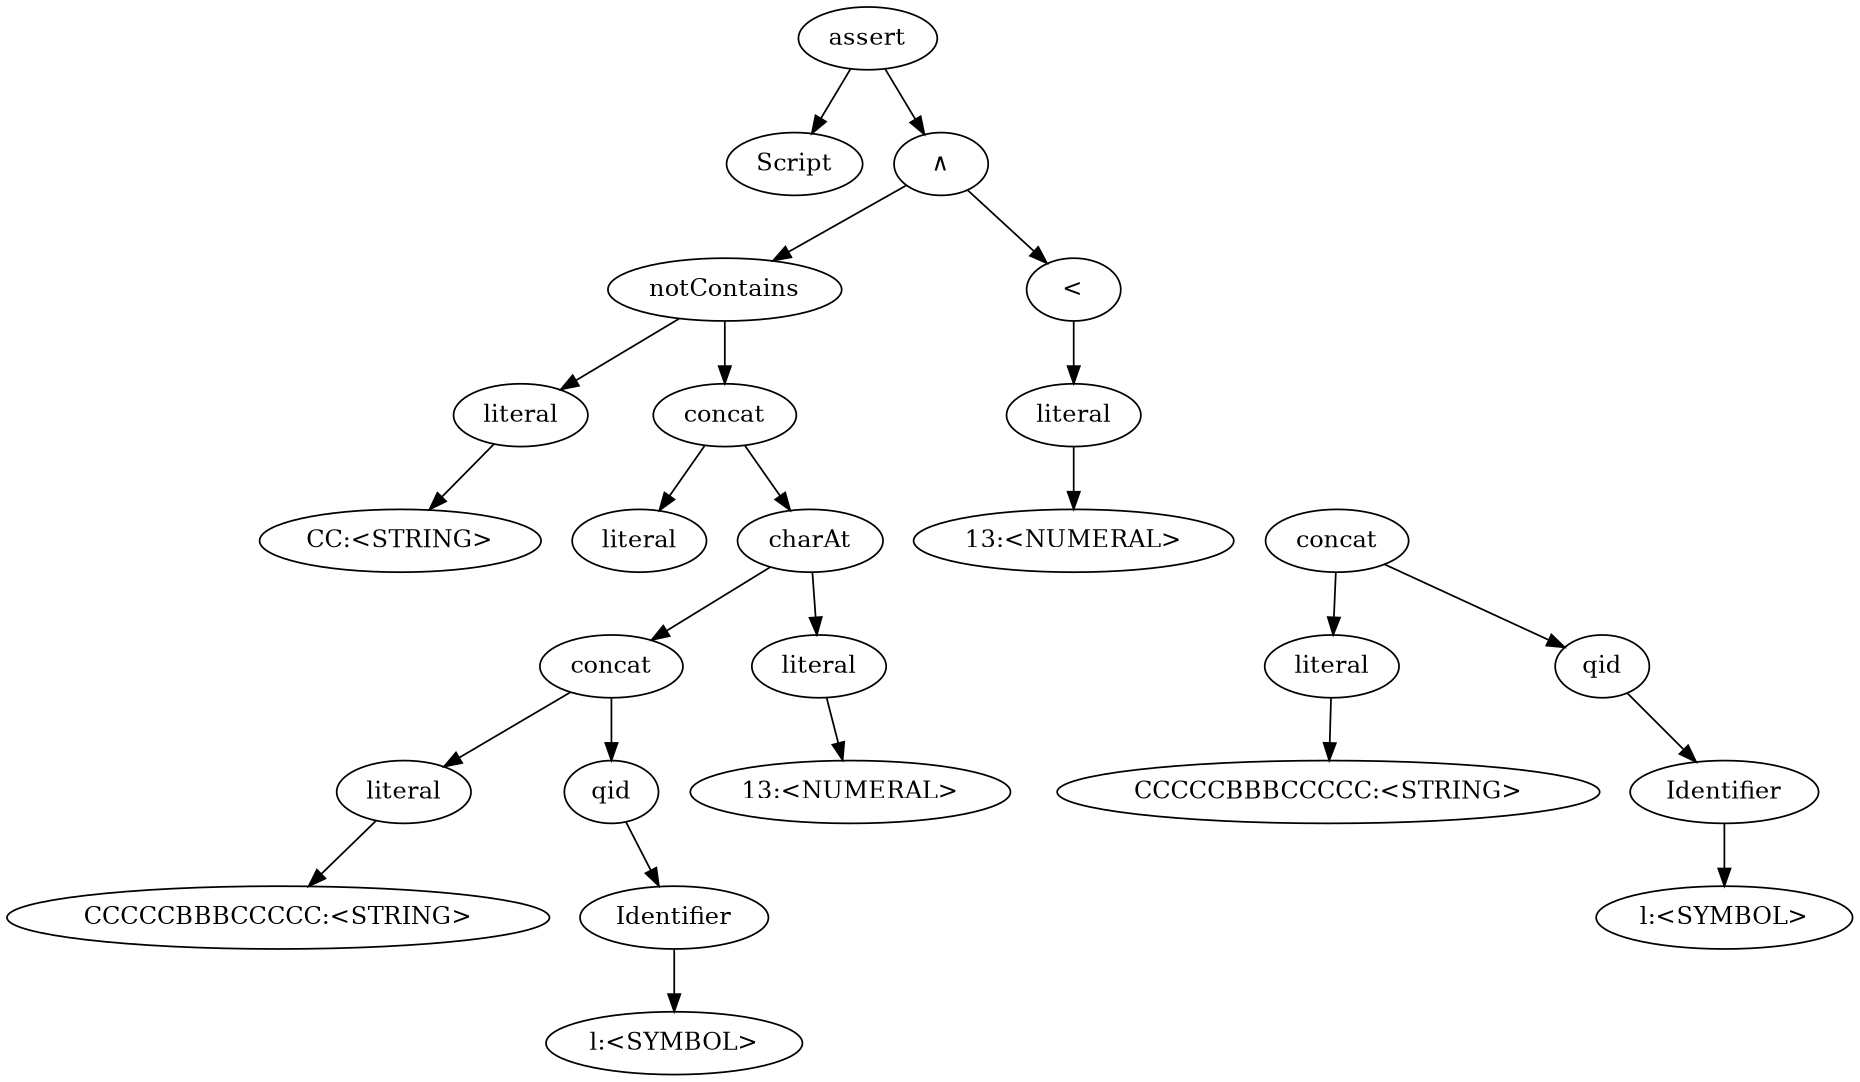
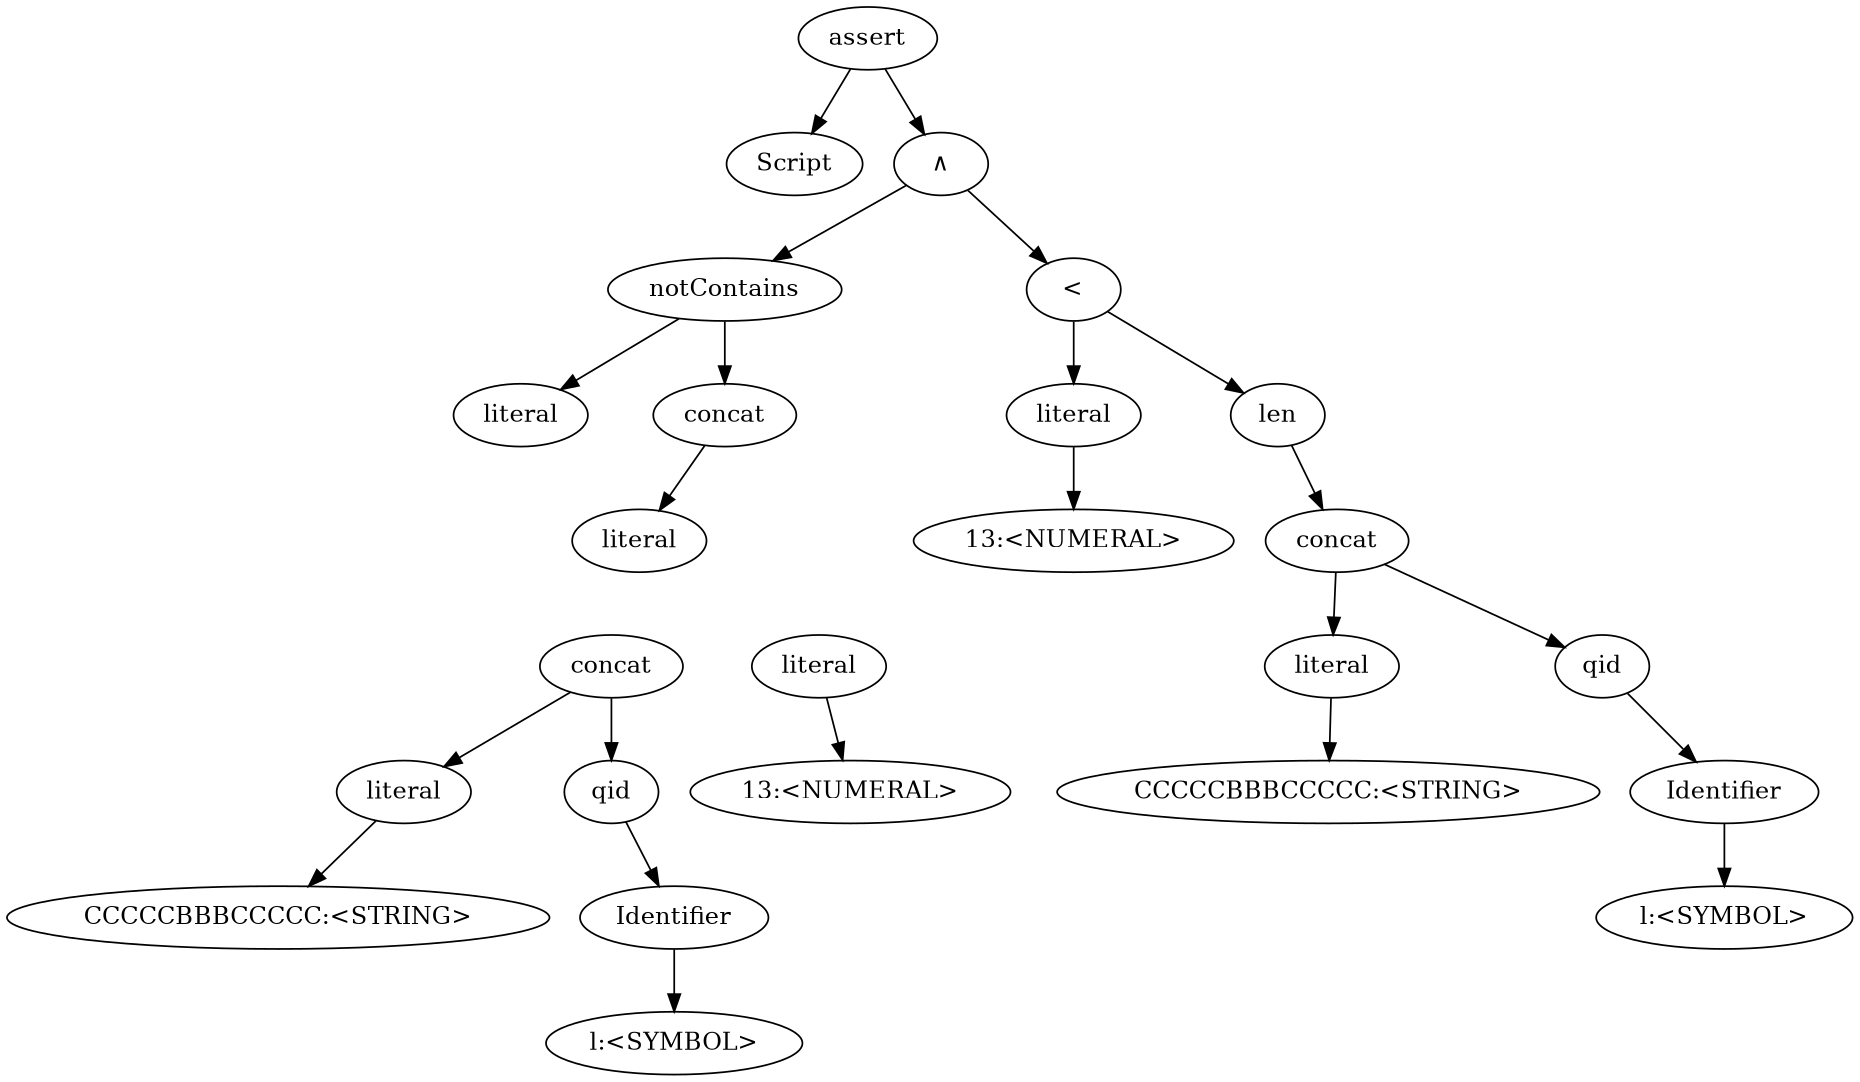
none -> (1278, 415)
(400, 541) -> none
(810, 541) -> none
